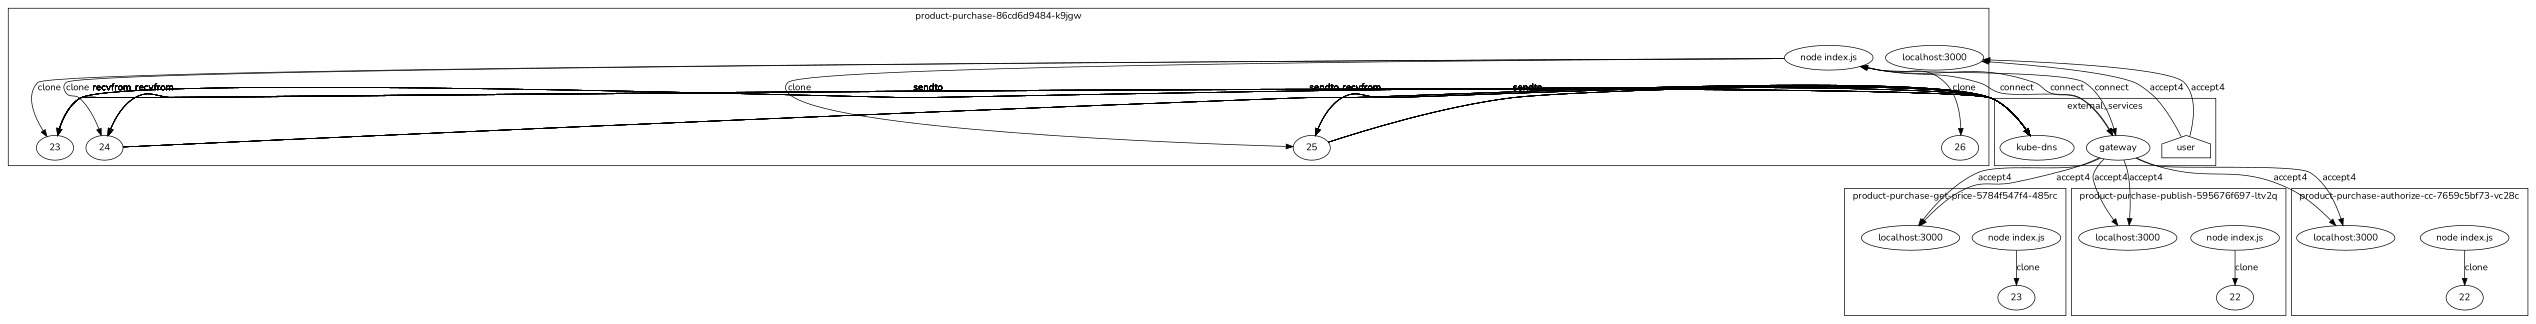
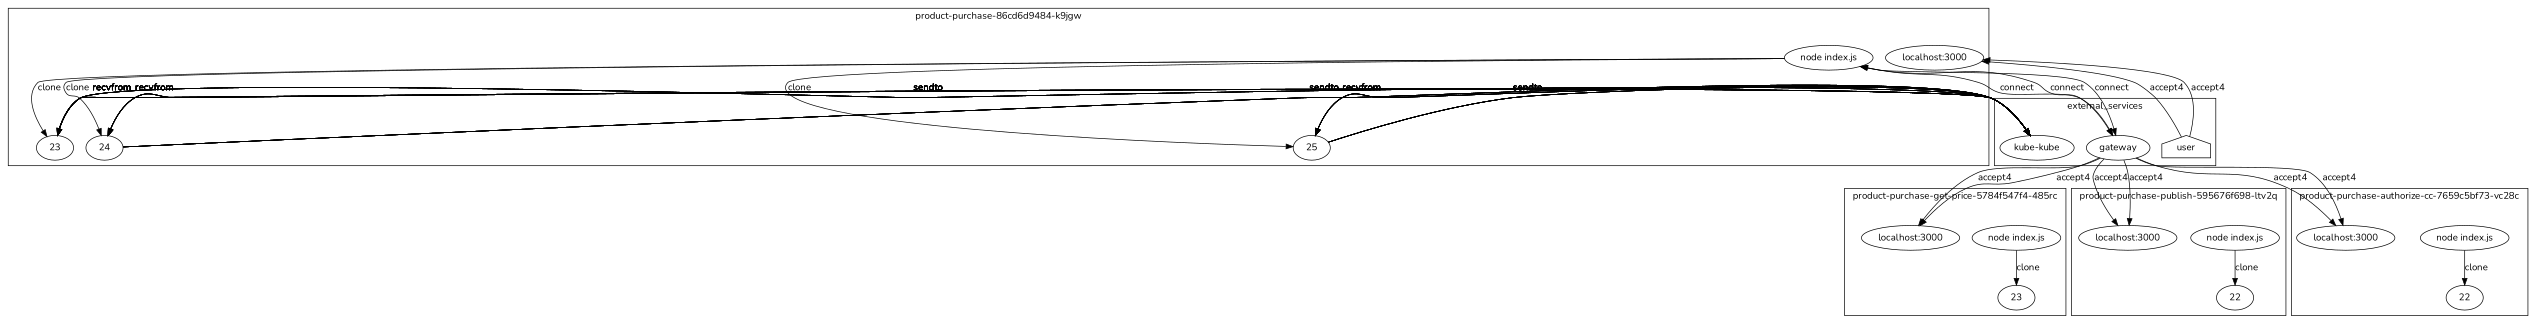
(1960, 148) -> none
(2037, 148) -> (2037, 148)
(2179, 196) -> (2179, 196)
